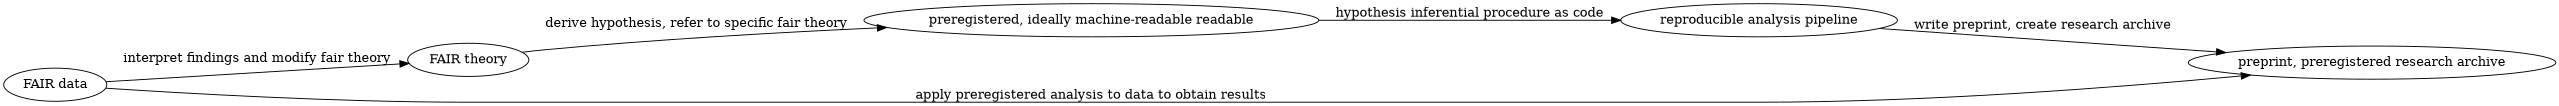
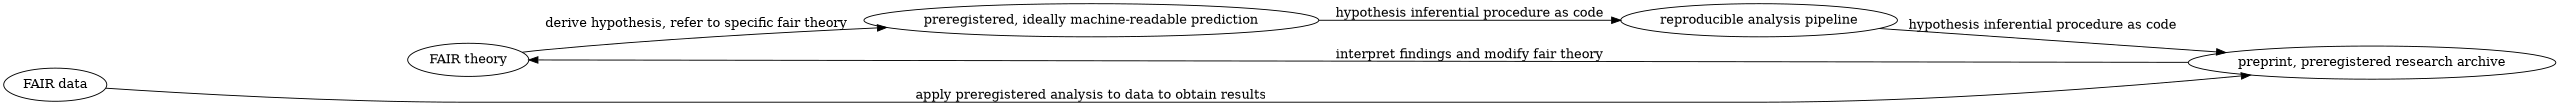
(1091, 20) -> (1091, 20)
(2043, 25) -> (2043, 25)
(253, 73) -> (1363, 61)
